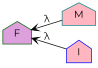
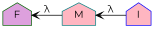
(52, 45) -> (114, 15)
